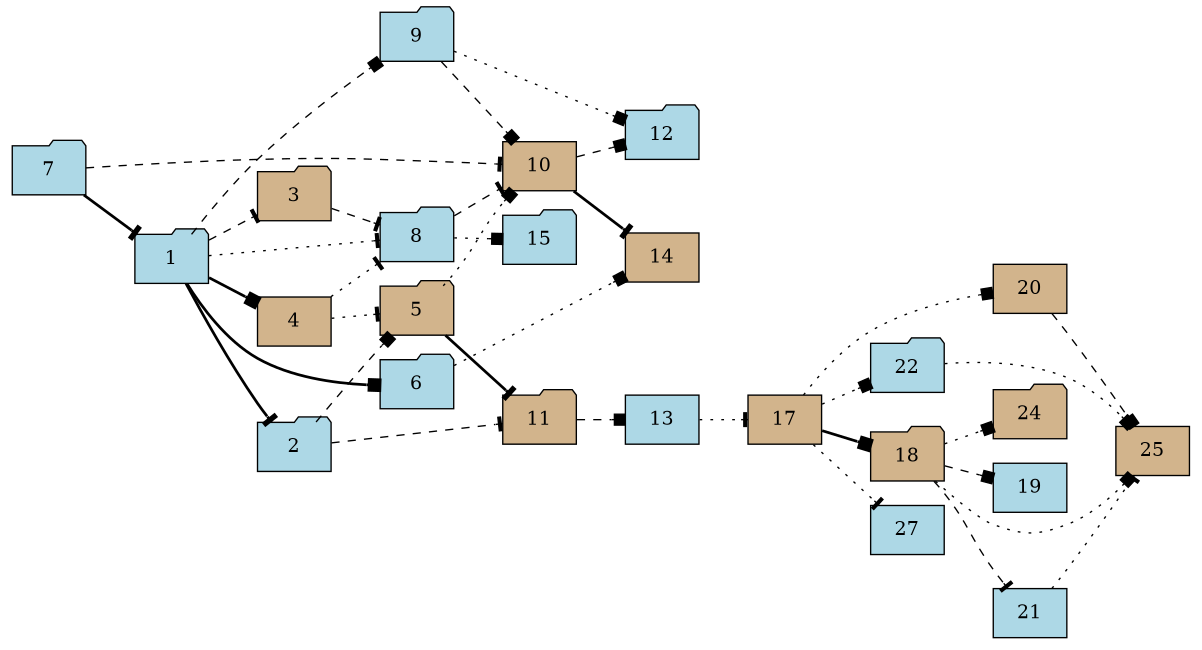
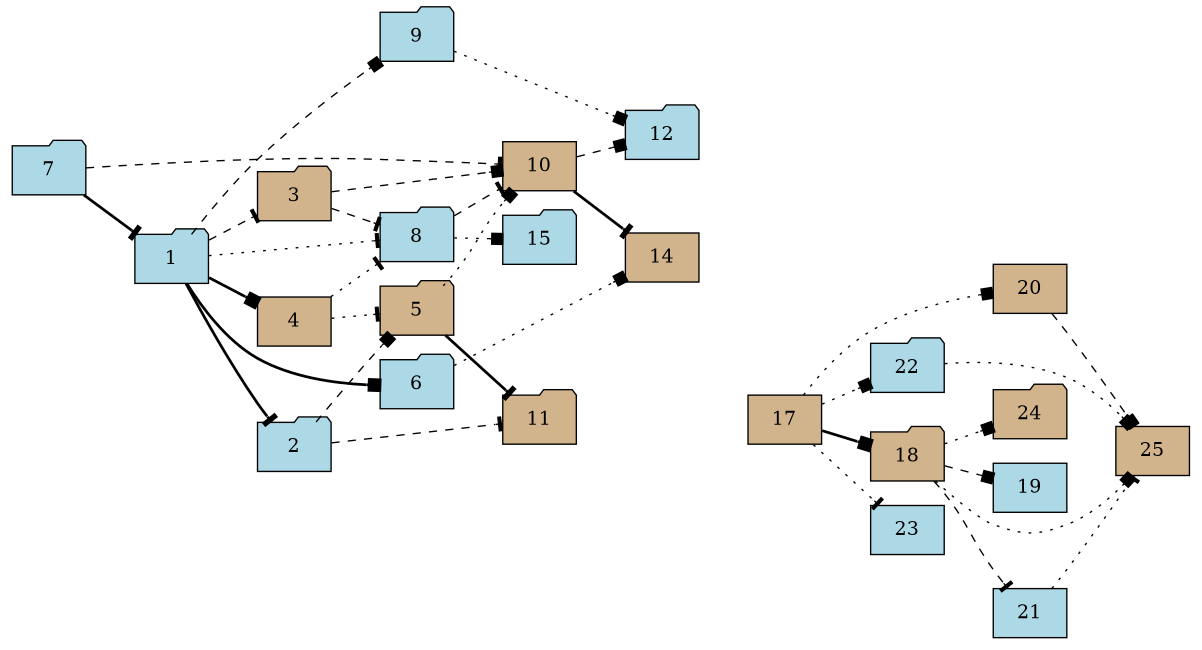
(474, 96) -> (410, 182)
(662, 420) -> none
(907, 530) -> (907, 530)
